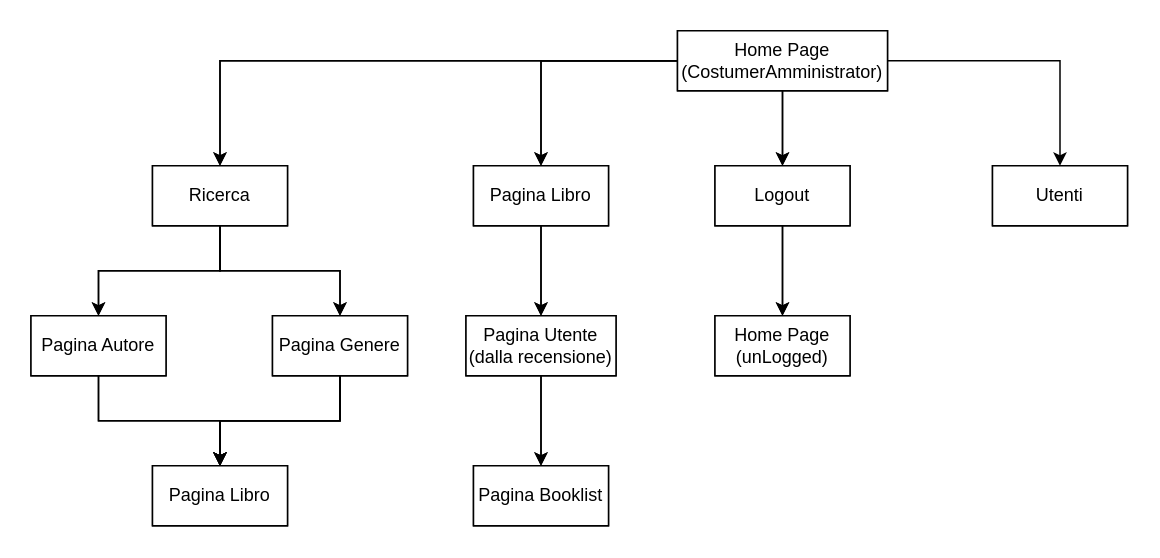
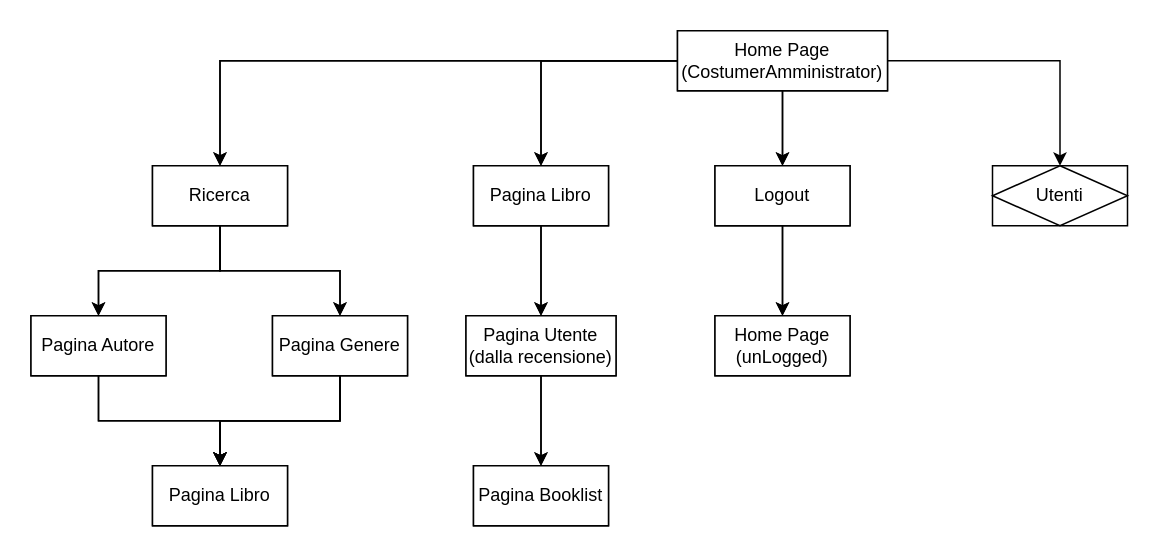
(1060, 196) -> (1060, 196)
